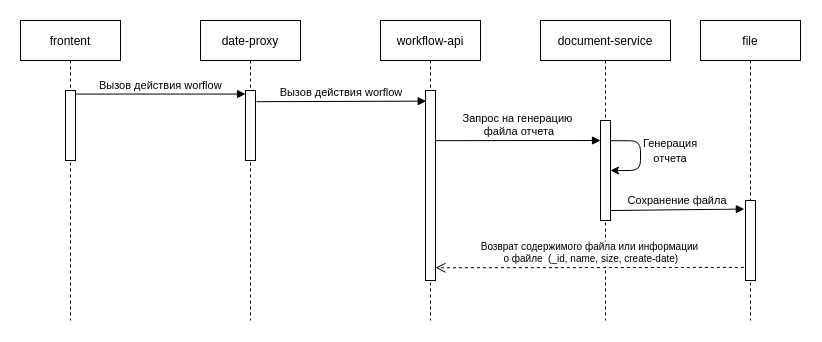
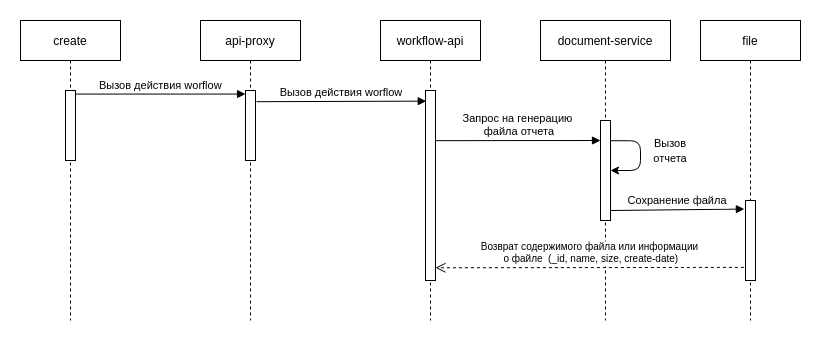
(70, 41) -> (70, 41)
(250, 41) -> (250, 41)
(671, 151) -> (671, 151)
